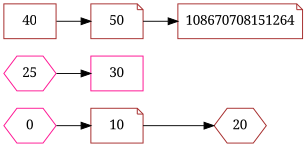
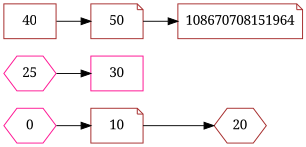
(240, 21) -> (240, 21)
